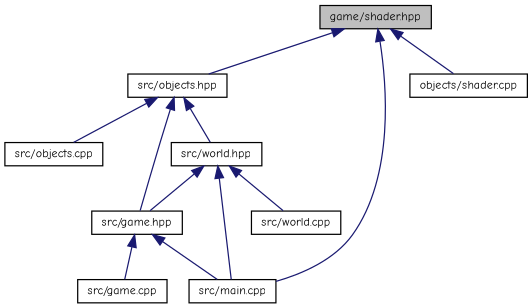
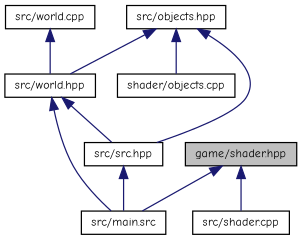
(270, 53) -> none
(469, 86) -> (241, 223)
(54, 154) -> (176, 86)
(261, 192) -> (50, 58)
(137, 223) -> (124, 154)
(122, 291) -> none
(232, 291) -> (124, 223)
